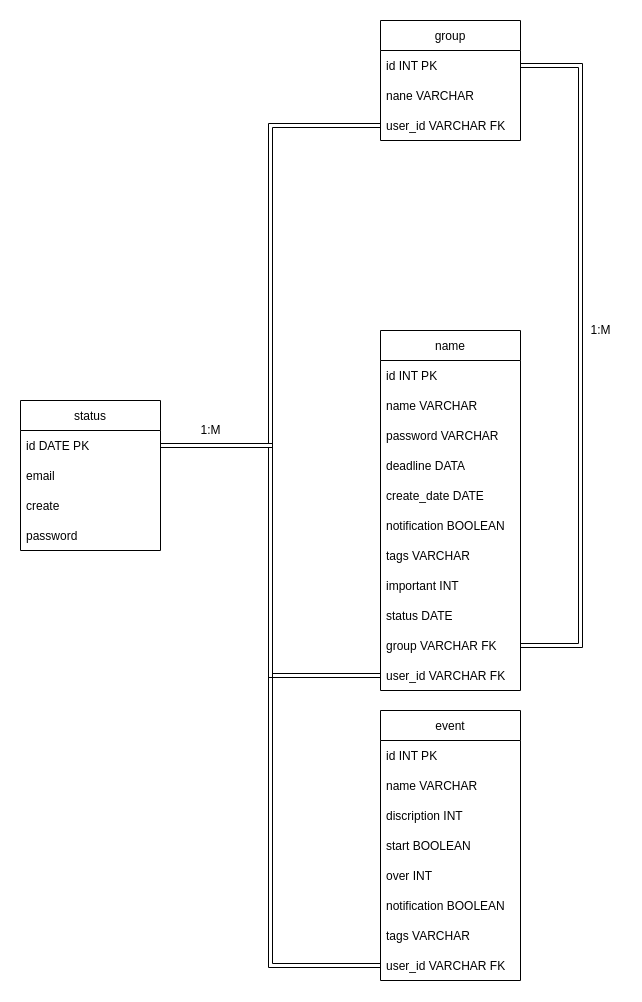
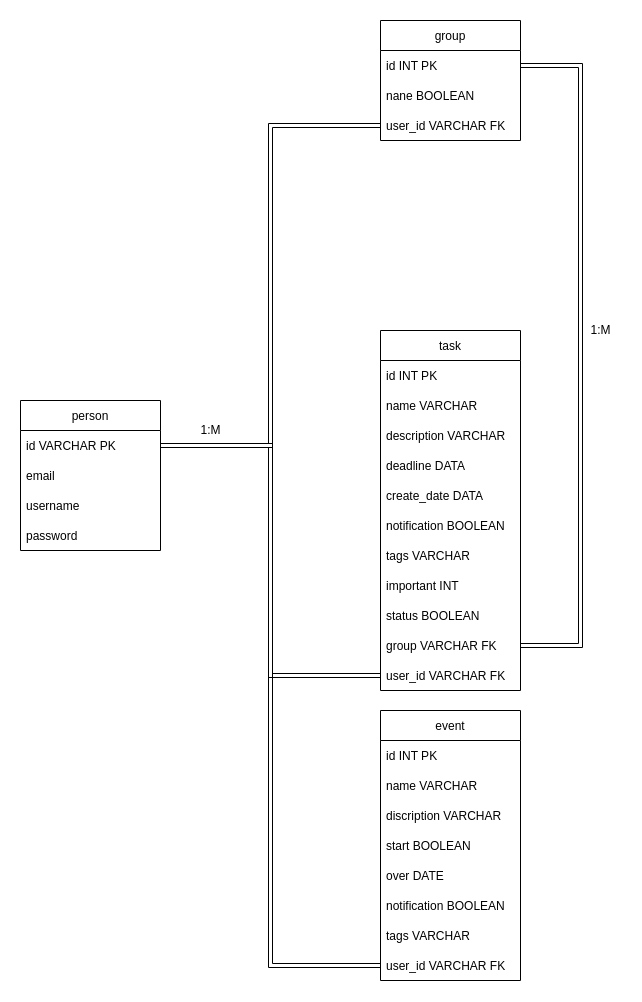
(425, 96) -> (425, 96)
(450, 346) -> (450, 346)
(90, 416) -> (90, 416)
(438, 436) -> (445, 436)
(55, 446) -> (65, 446)
(438, 496) -> (438, 496)
(46, 506) -> (53, 506)
(421, 616) -> (431, 616)
(430, 816) -> (444, 816)
(411, 876) -> (415, 876)
